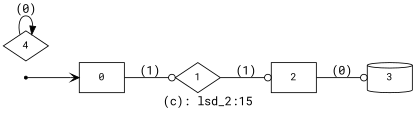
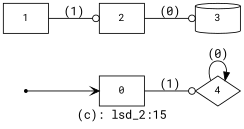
(147, 78) -> (167, 91)
(198, 78) -> (26, 18)
